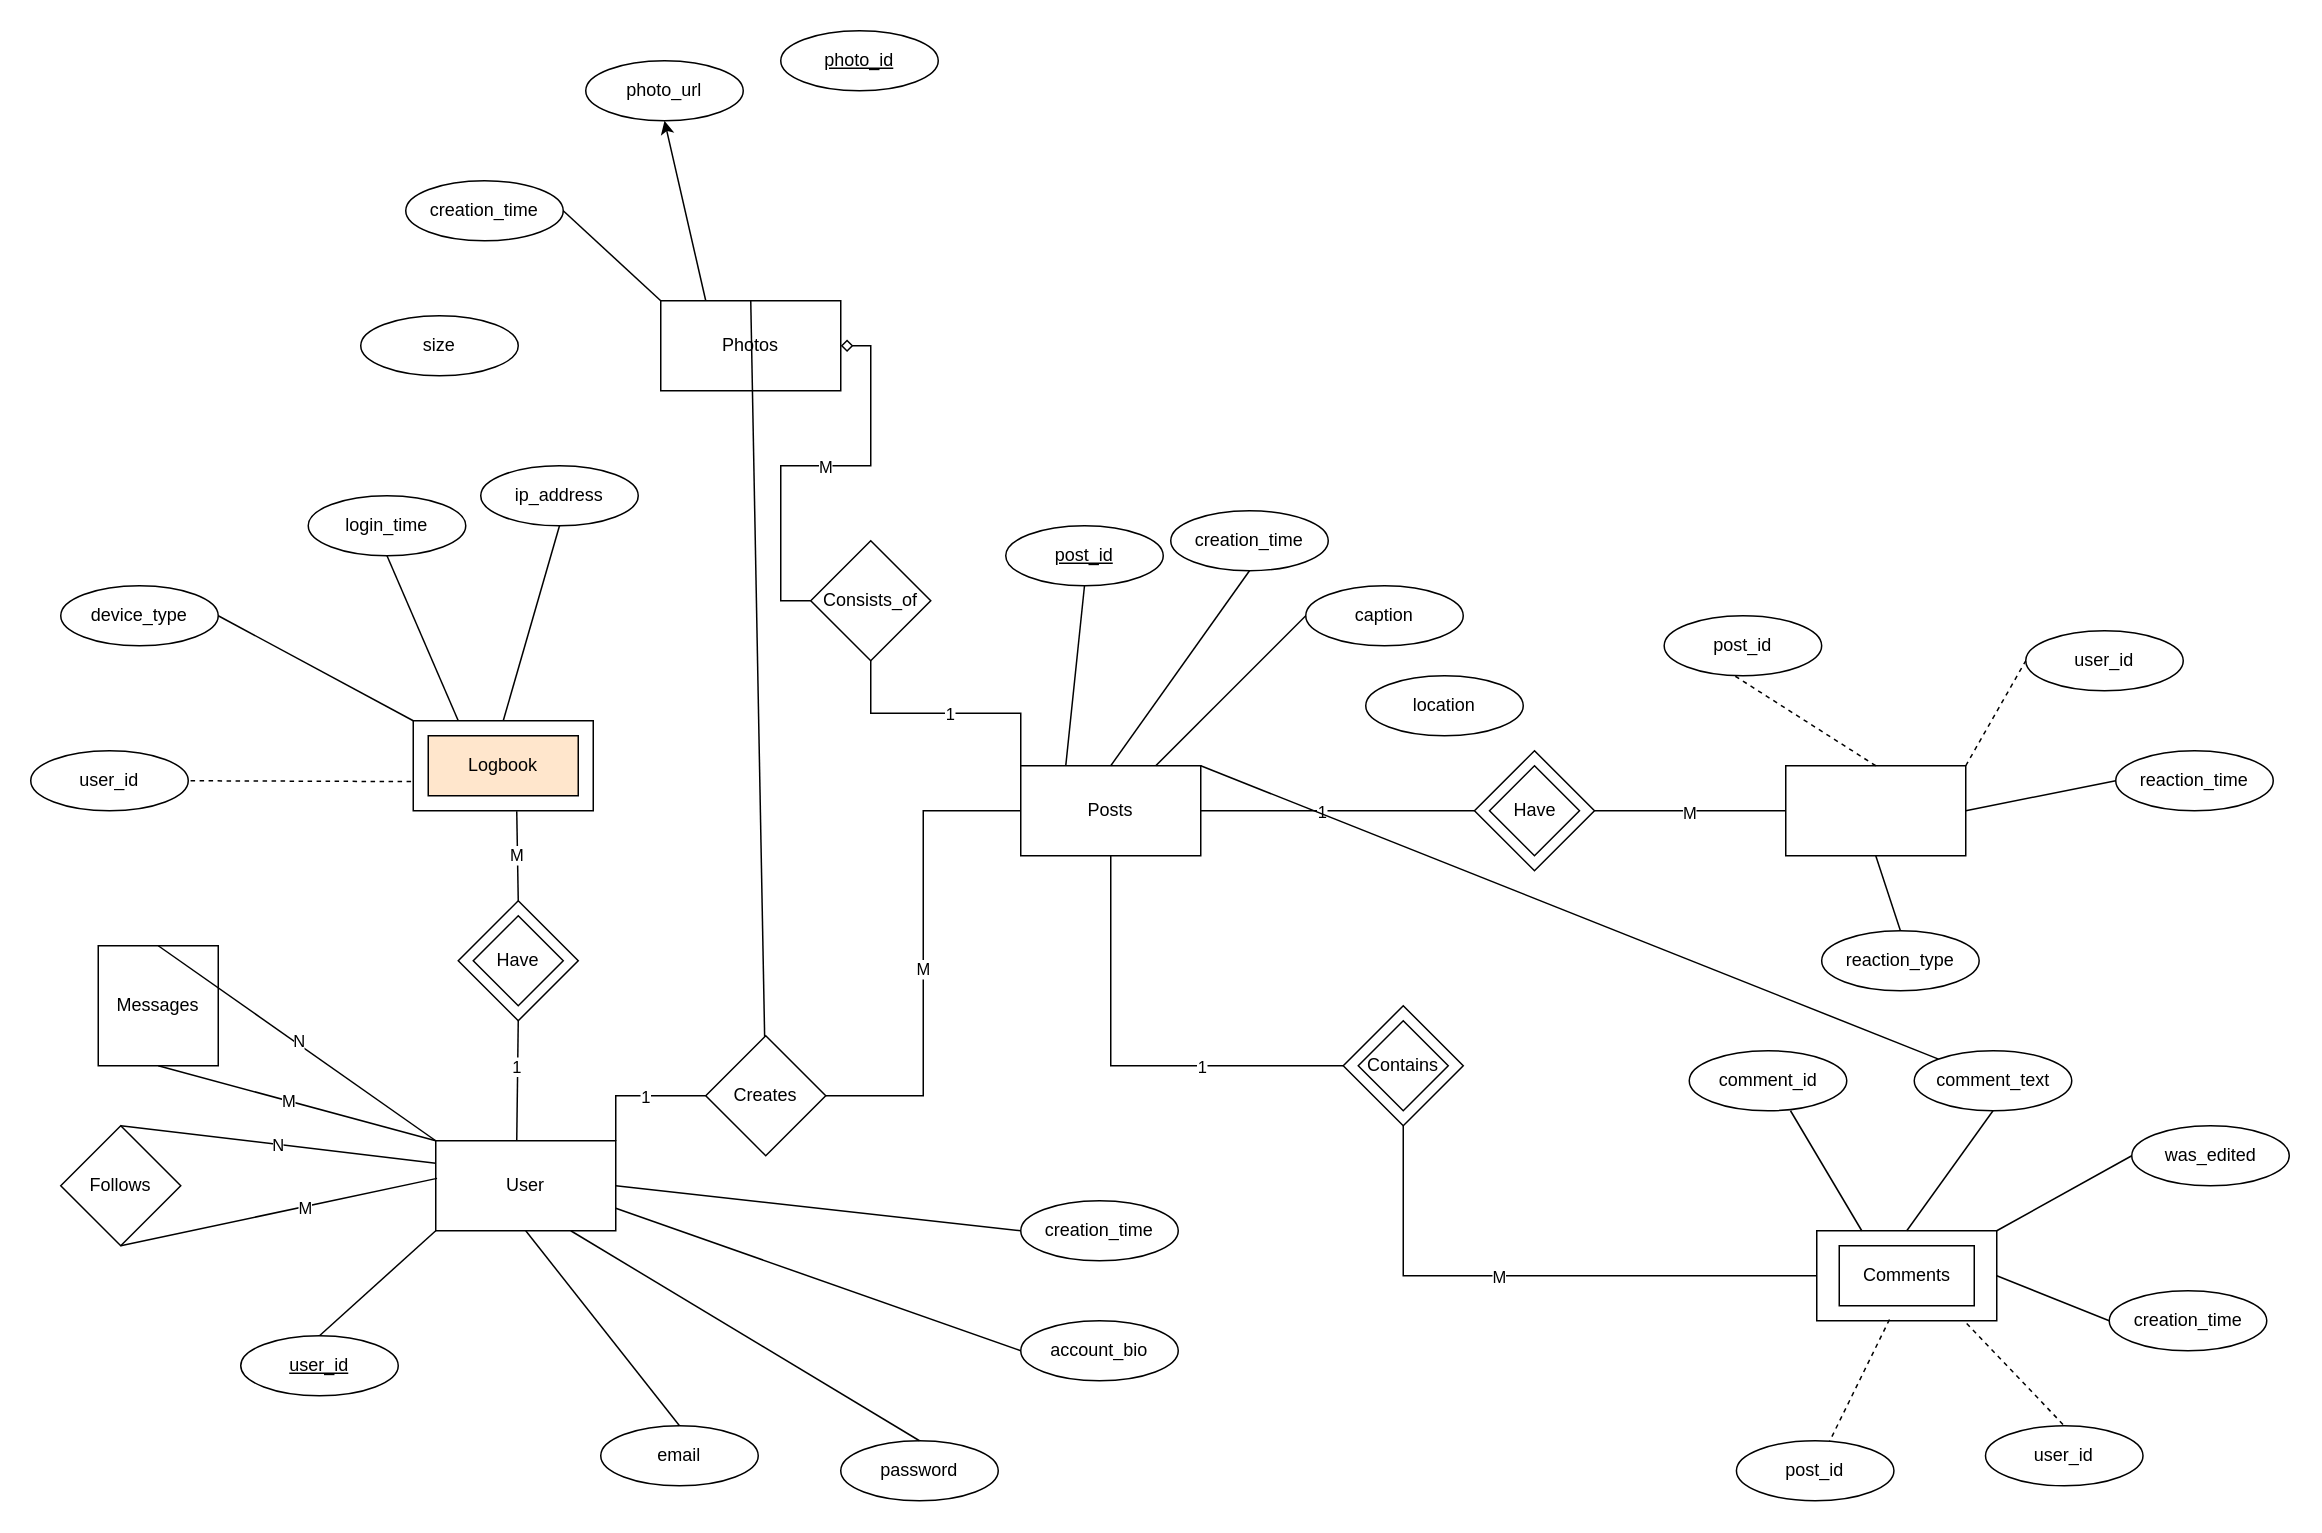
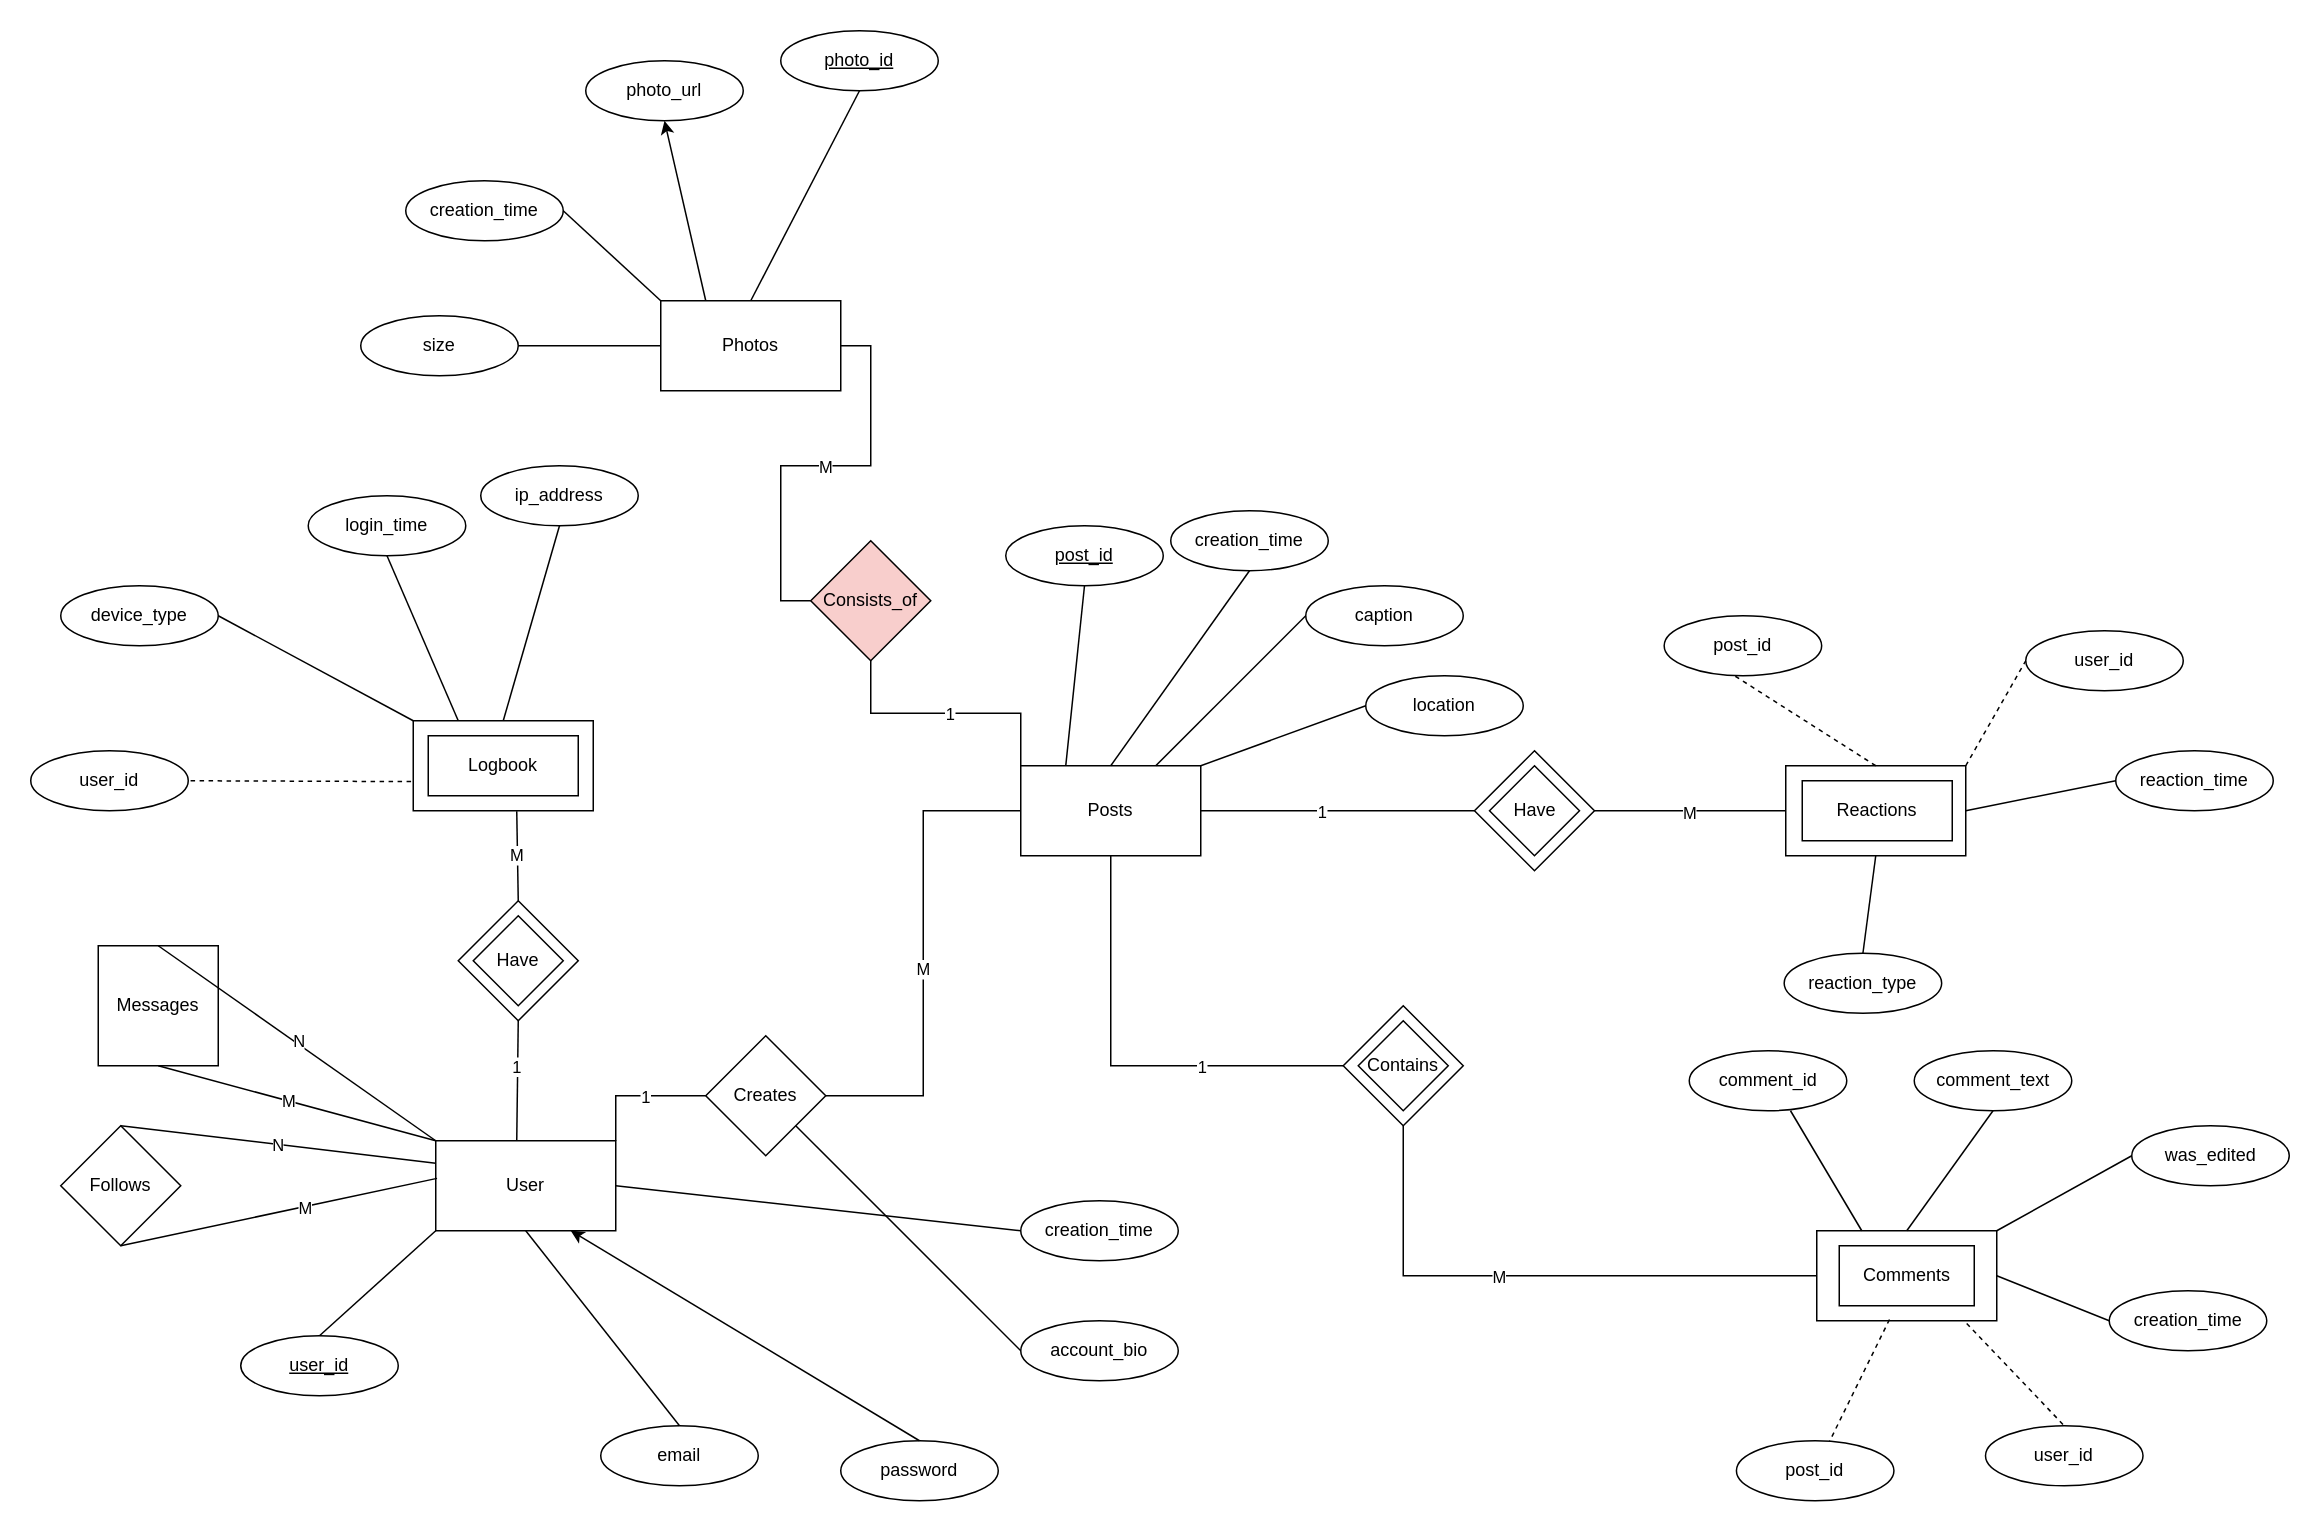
none -> (590, 346)
(853, 346) -> (847, 346)
(871, 601) -> (871, 601)
(758, 669) -> (805, 196)
(503, 766) -> (503, 766)
none -> (1877, 811)
(1629, 936) -> (1283, 736)
(1900, 961) -> (1863, 983)
(576, 1234) -> (580, 1236)
(818, 1279) -> (908, 1238)
